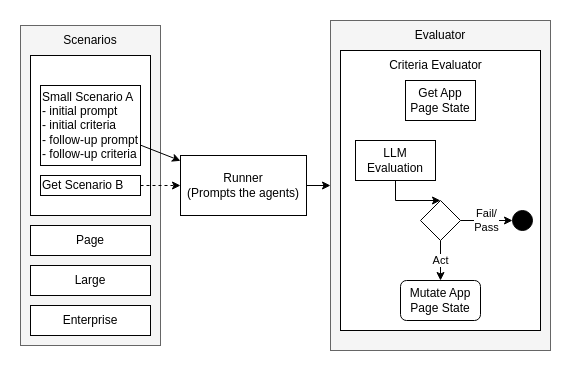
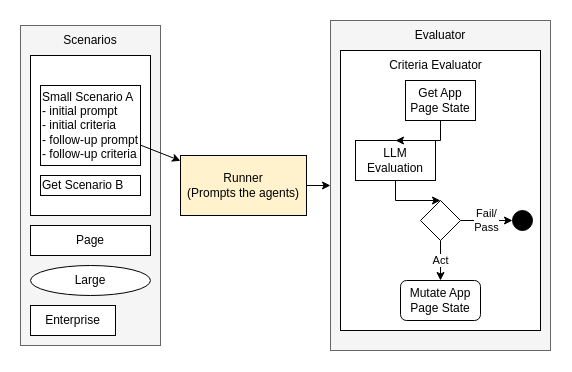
none -> (441, 134)
(157, 186) -> none
(244, 186) -> (244, 186)
(91, 281) -> (91, 281)
(91, 321) -> (73, 321)
